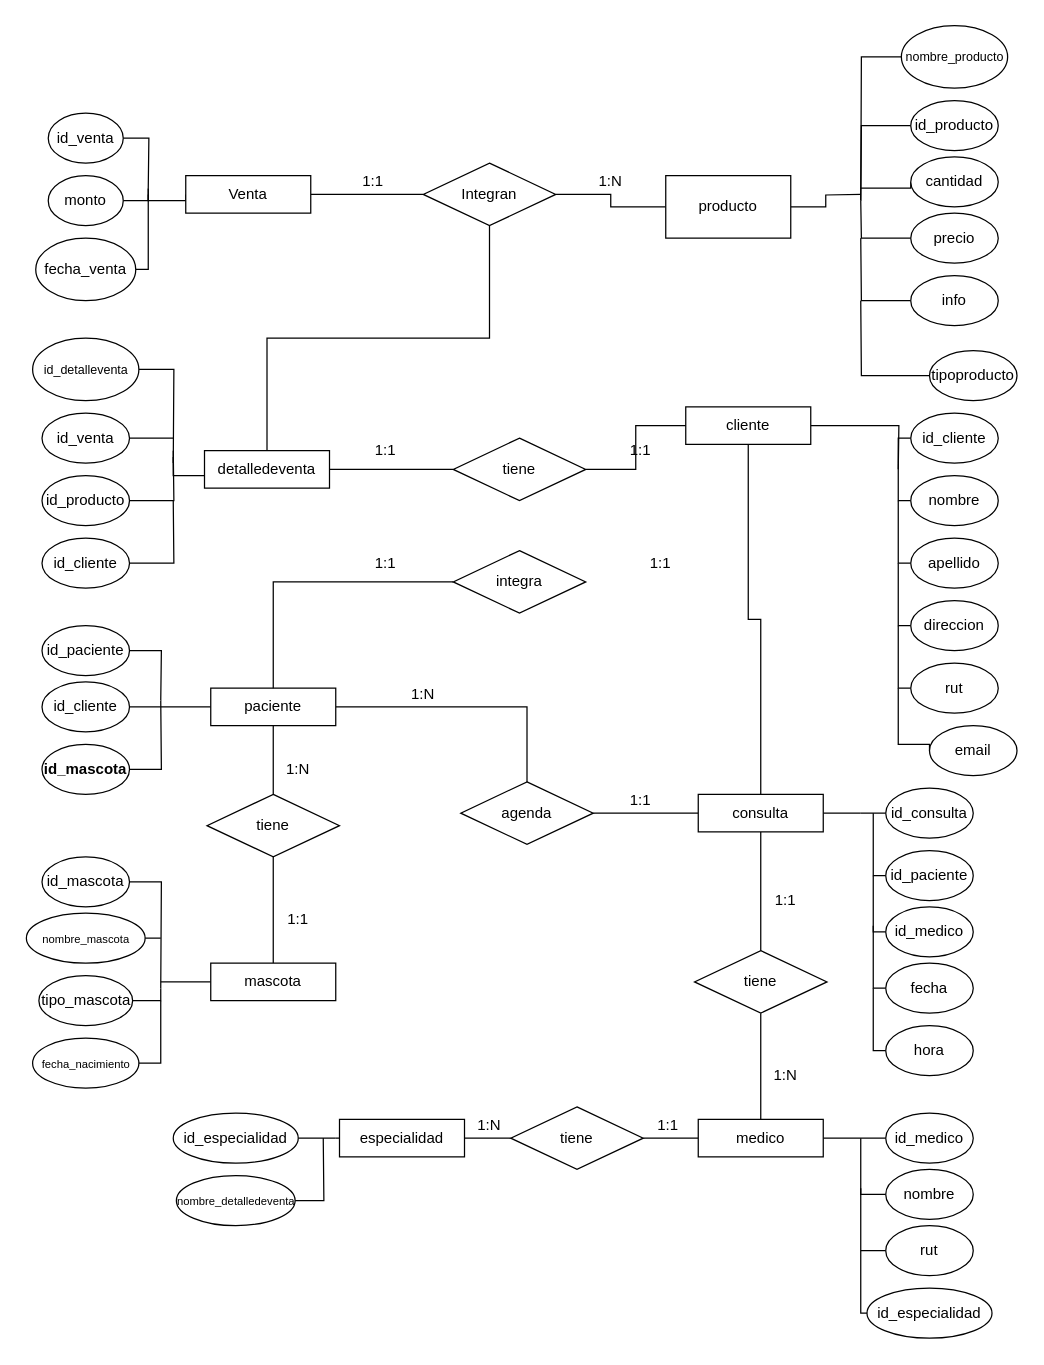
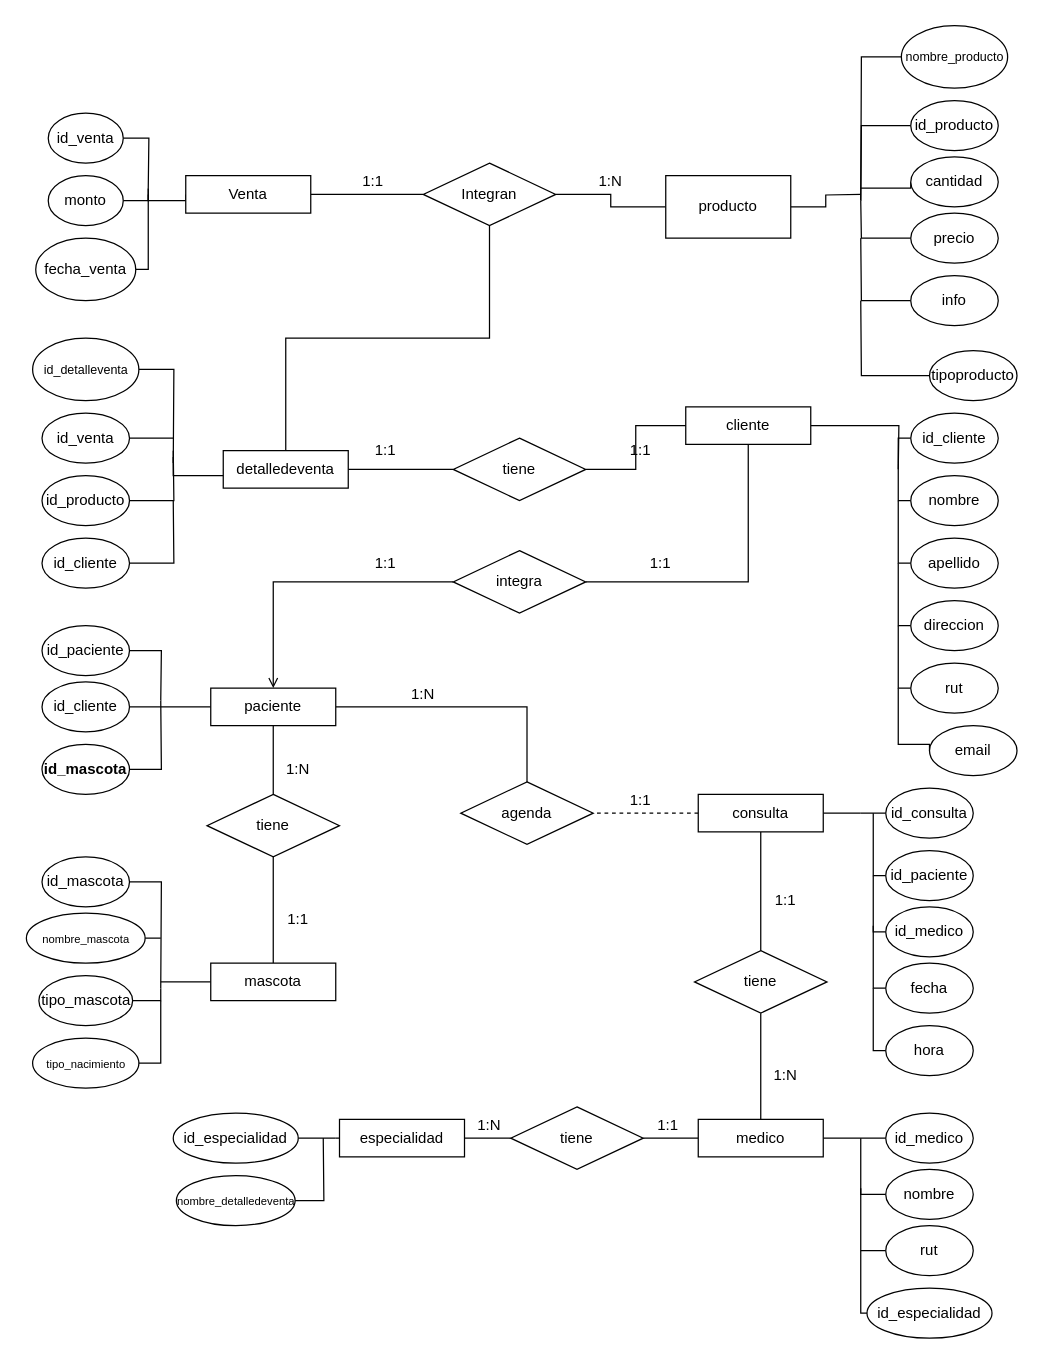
(267, 469) -> (286, 469)
(761, 680) -> (669, 582)
(273, 683) -> (273, 682)
(644, 813) -> (644, 813)
(86, 1063) -> (86, 1063)
